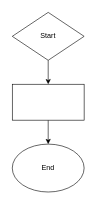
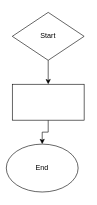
(48, 168) -> (42, 168)
